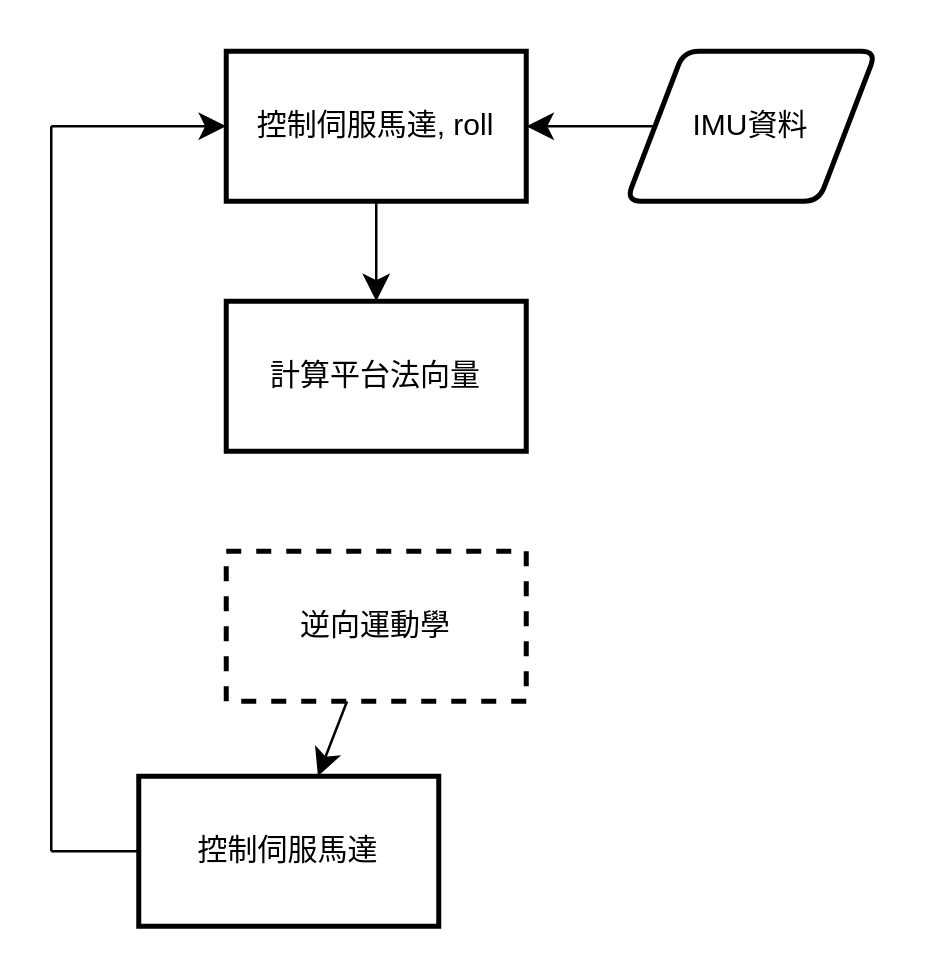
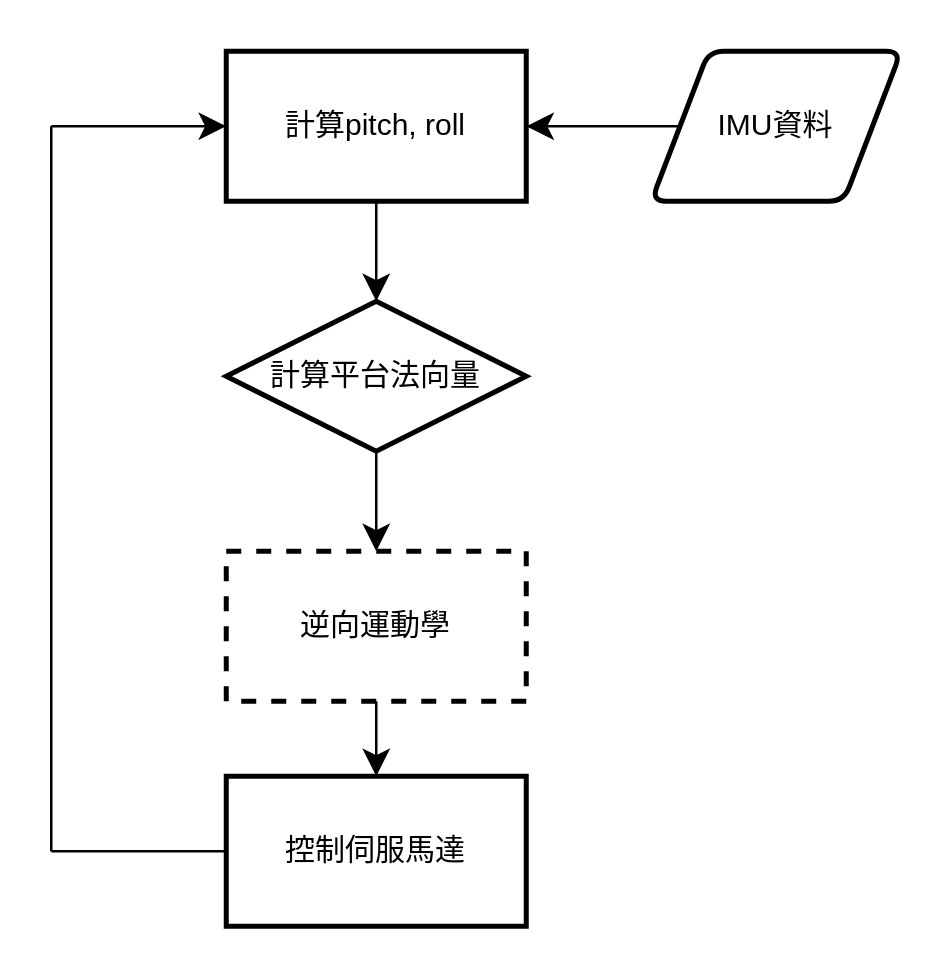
(376, 126) -> (376, 126)
(751, 126) -> (776, 126)
(376, 376) -> (376, 376)
none -> (376, 492)
(289, 851) -> (376, 851)
